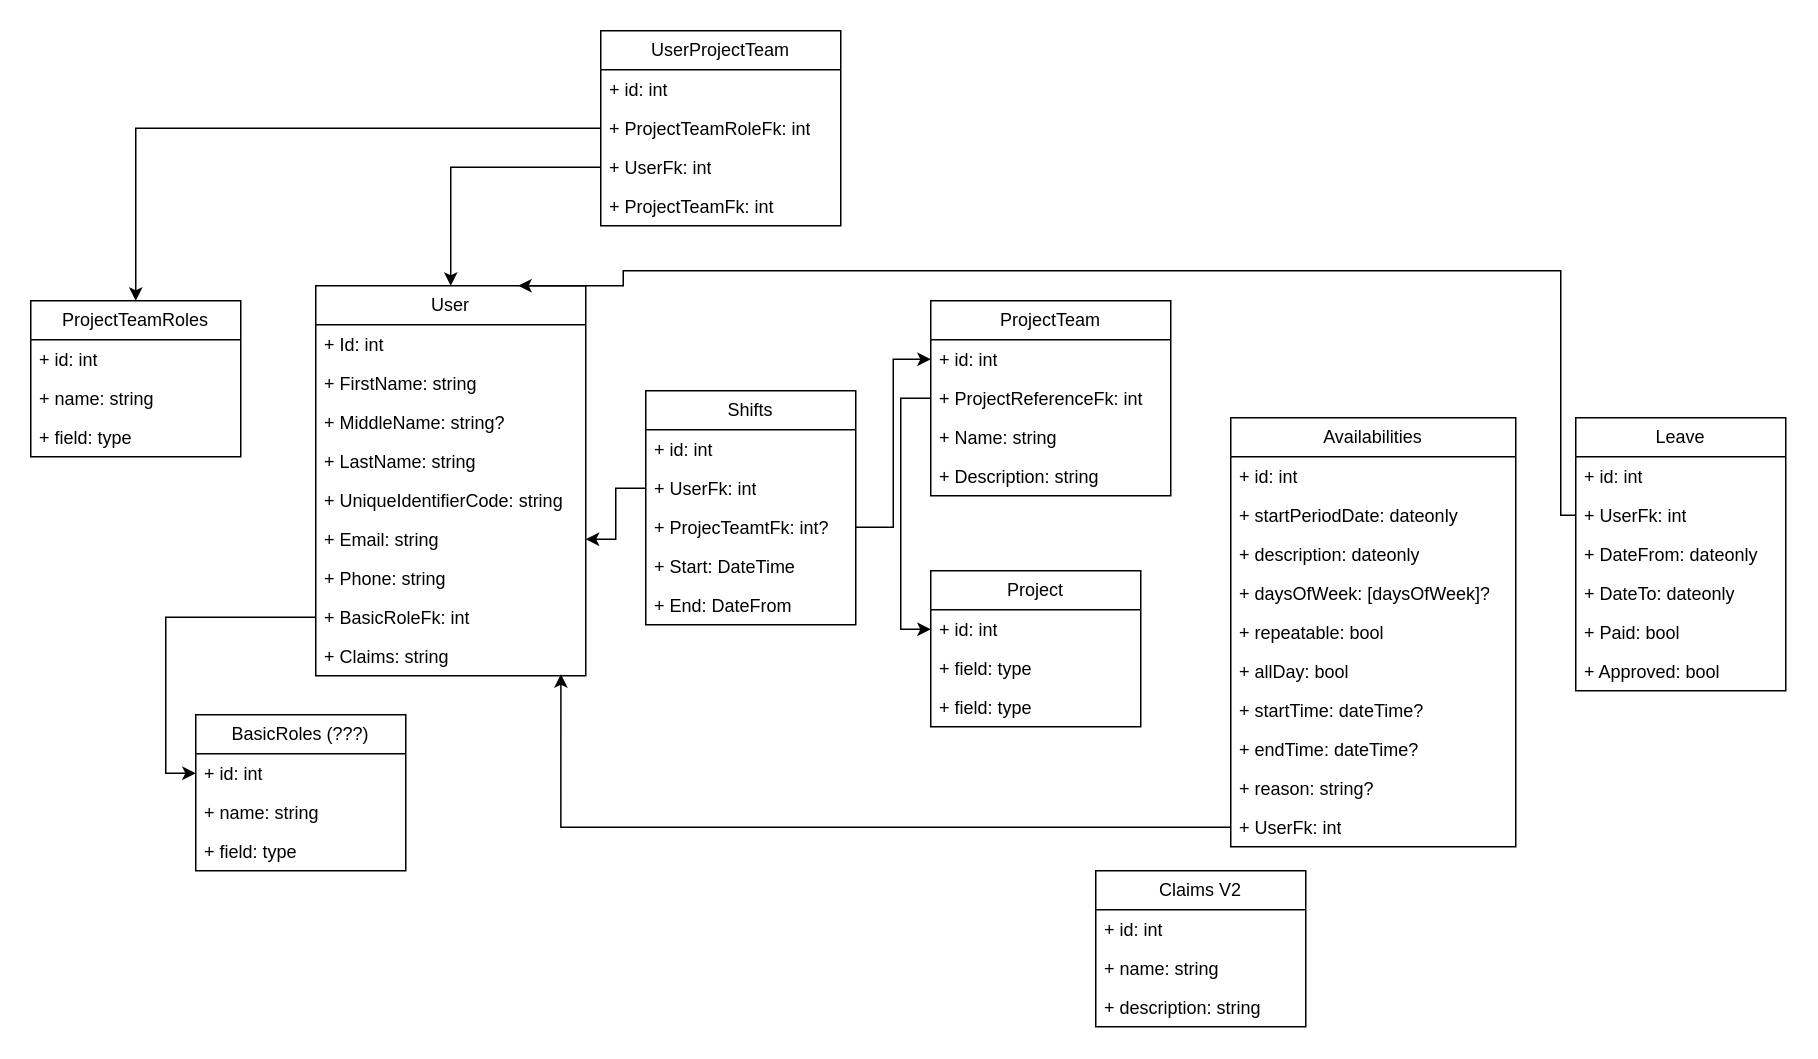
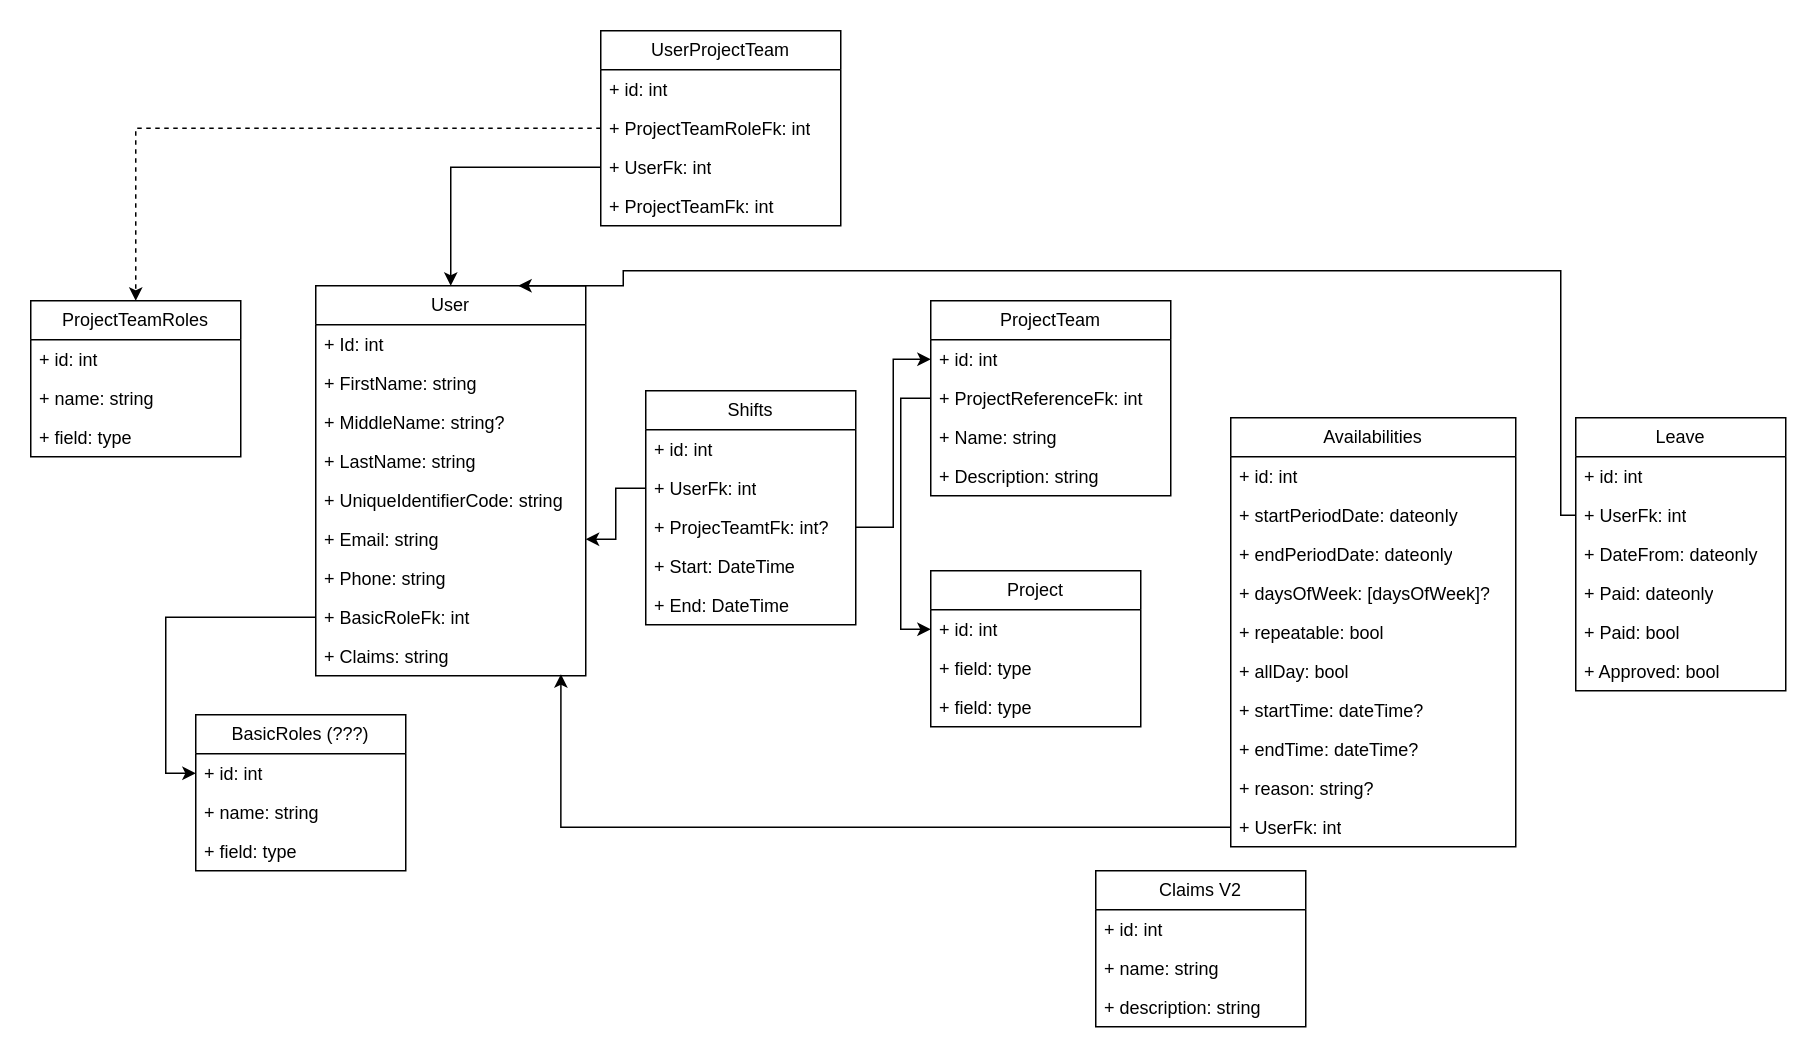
(286, 128) -> (286, 128)
(1342, 556) -> (1354, 556)
(1666, 595) -> (1654, 595)
(723, 607) -> (721, 607)
